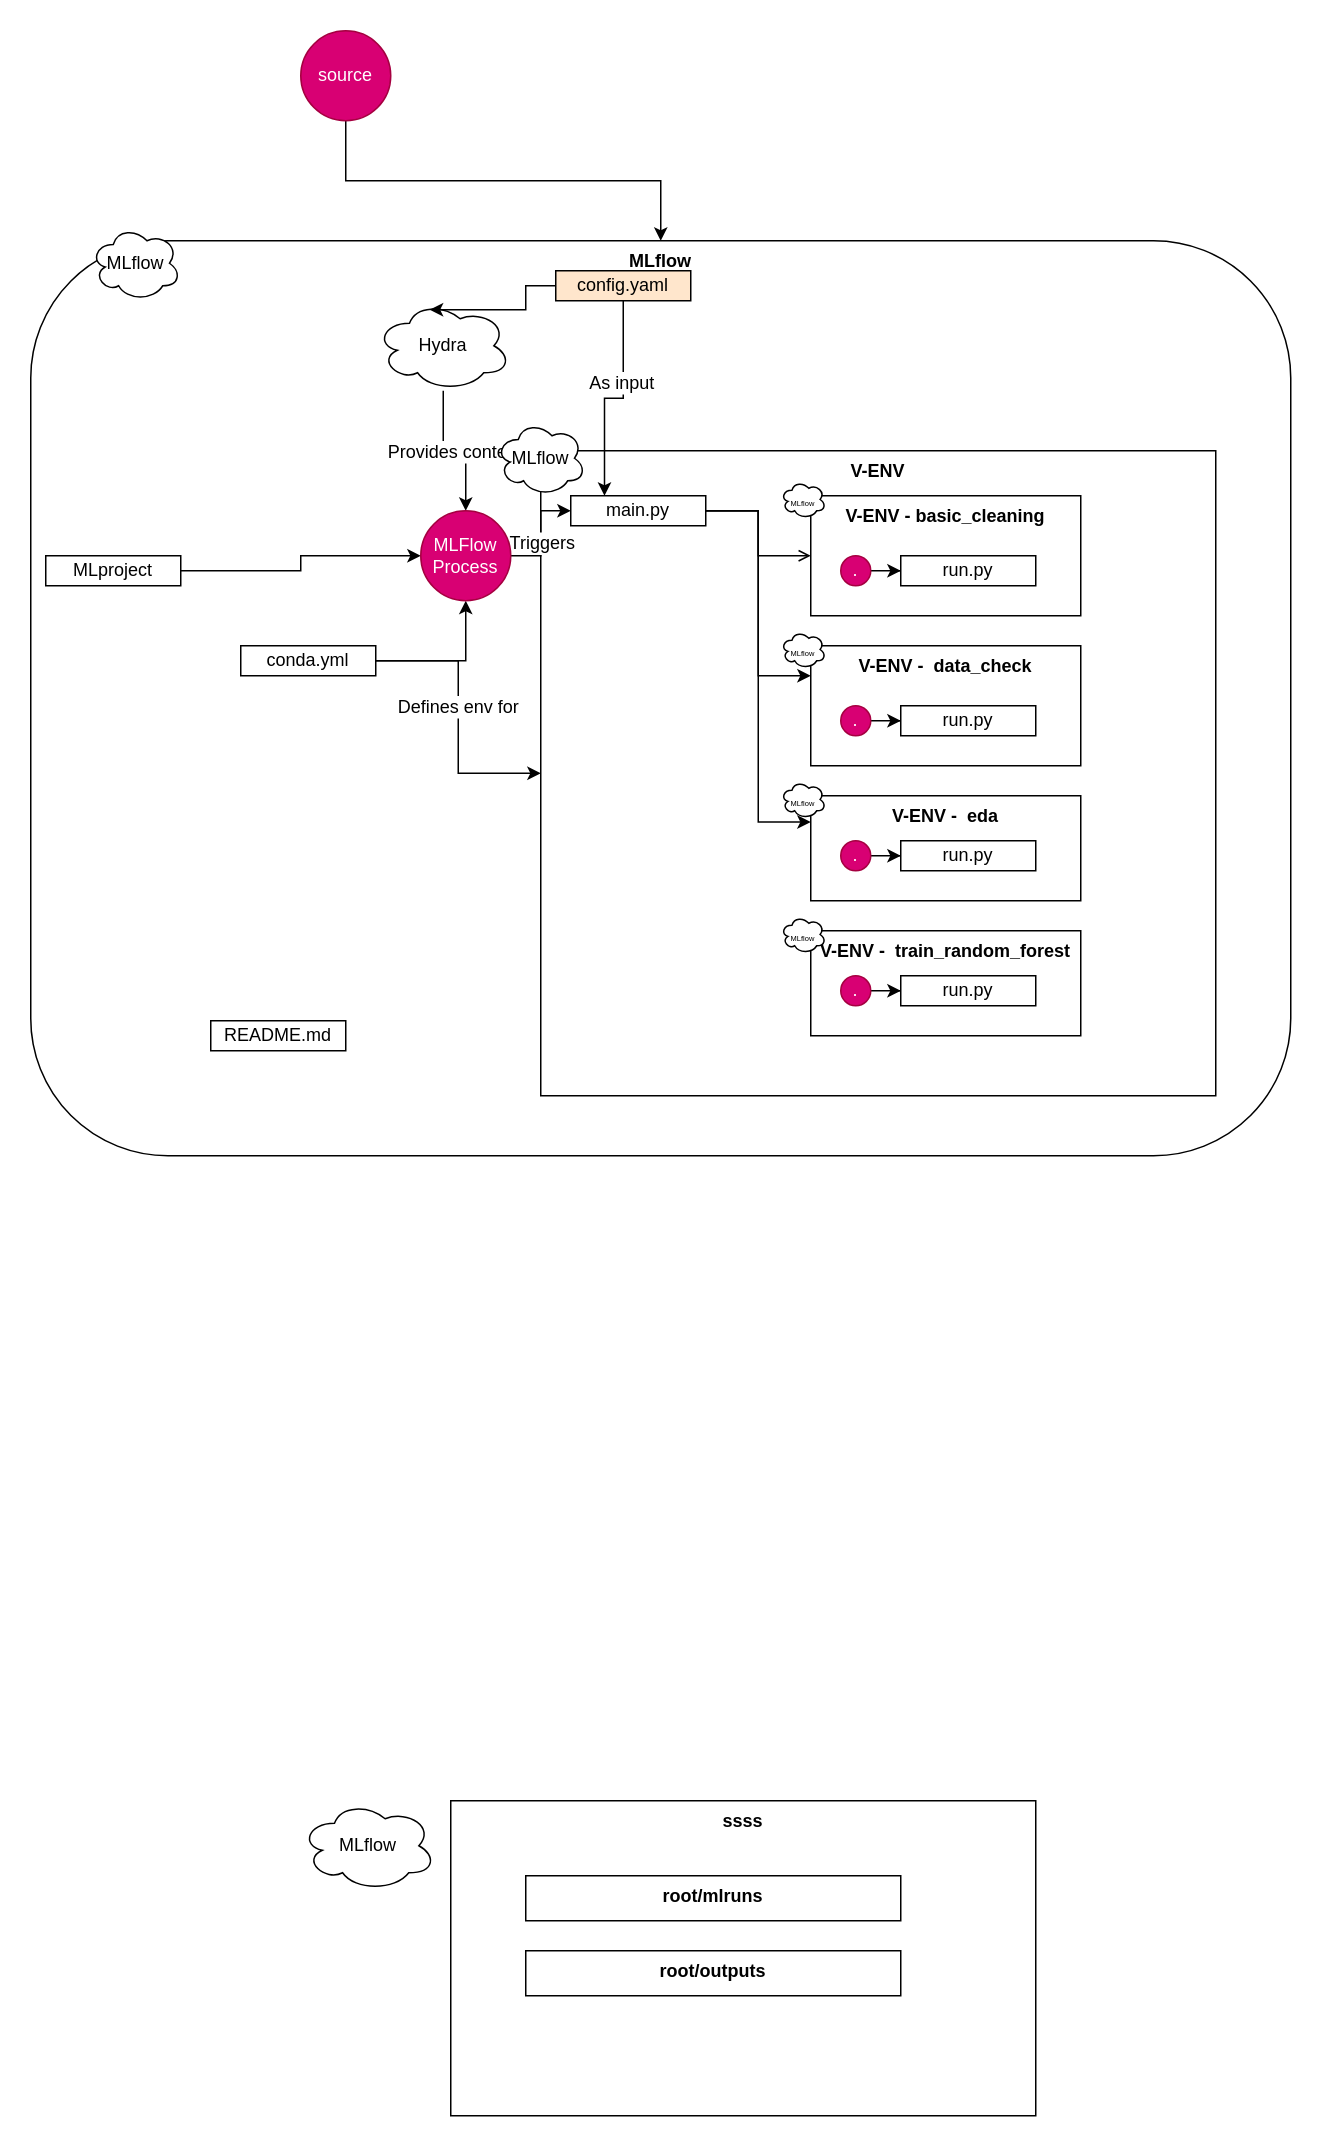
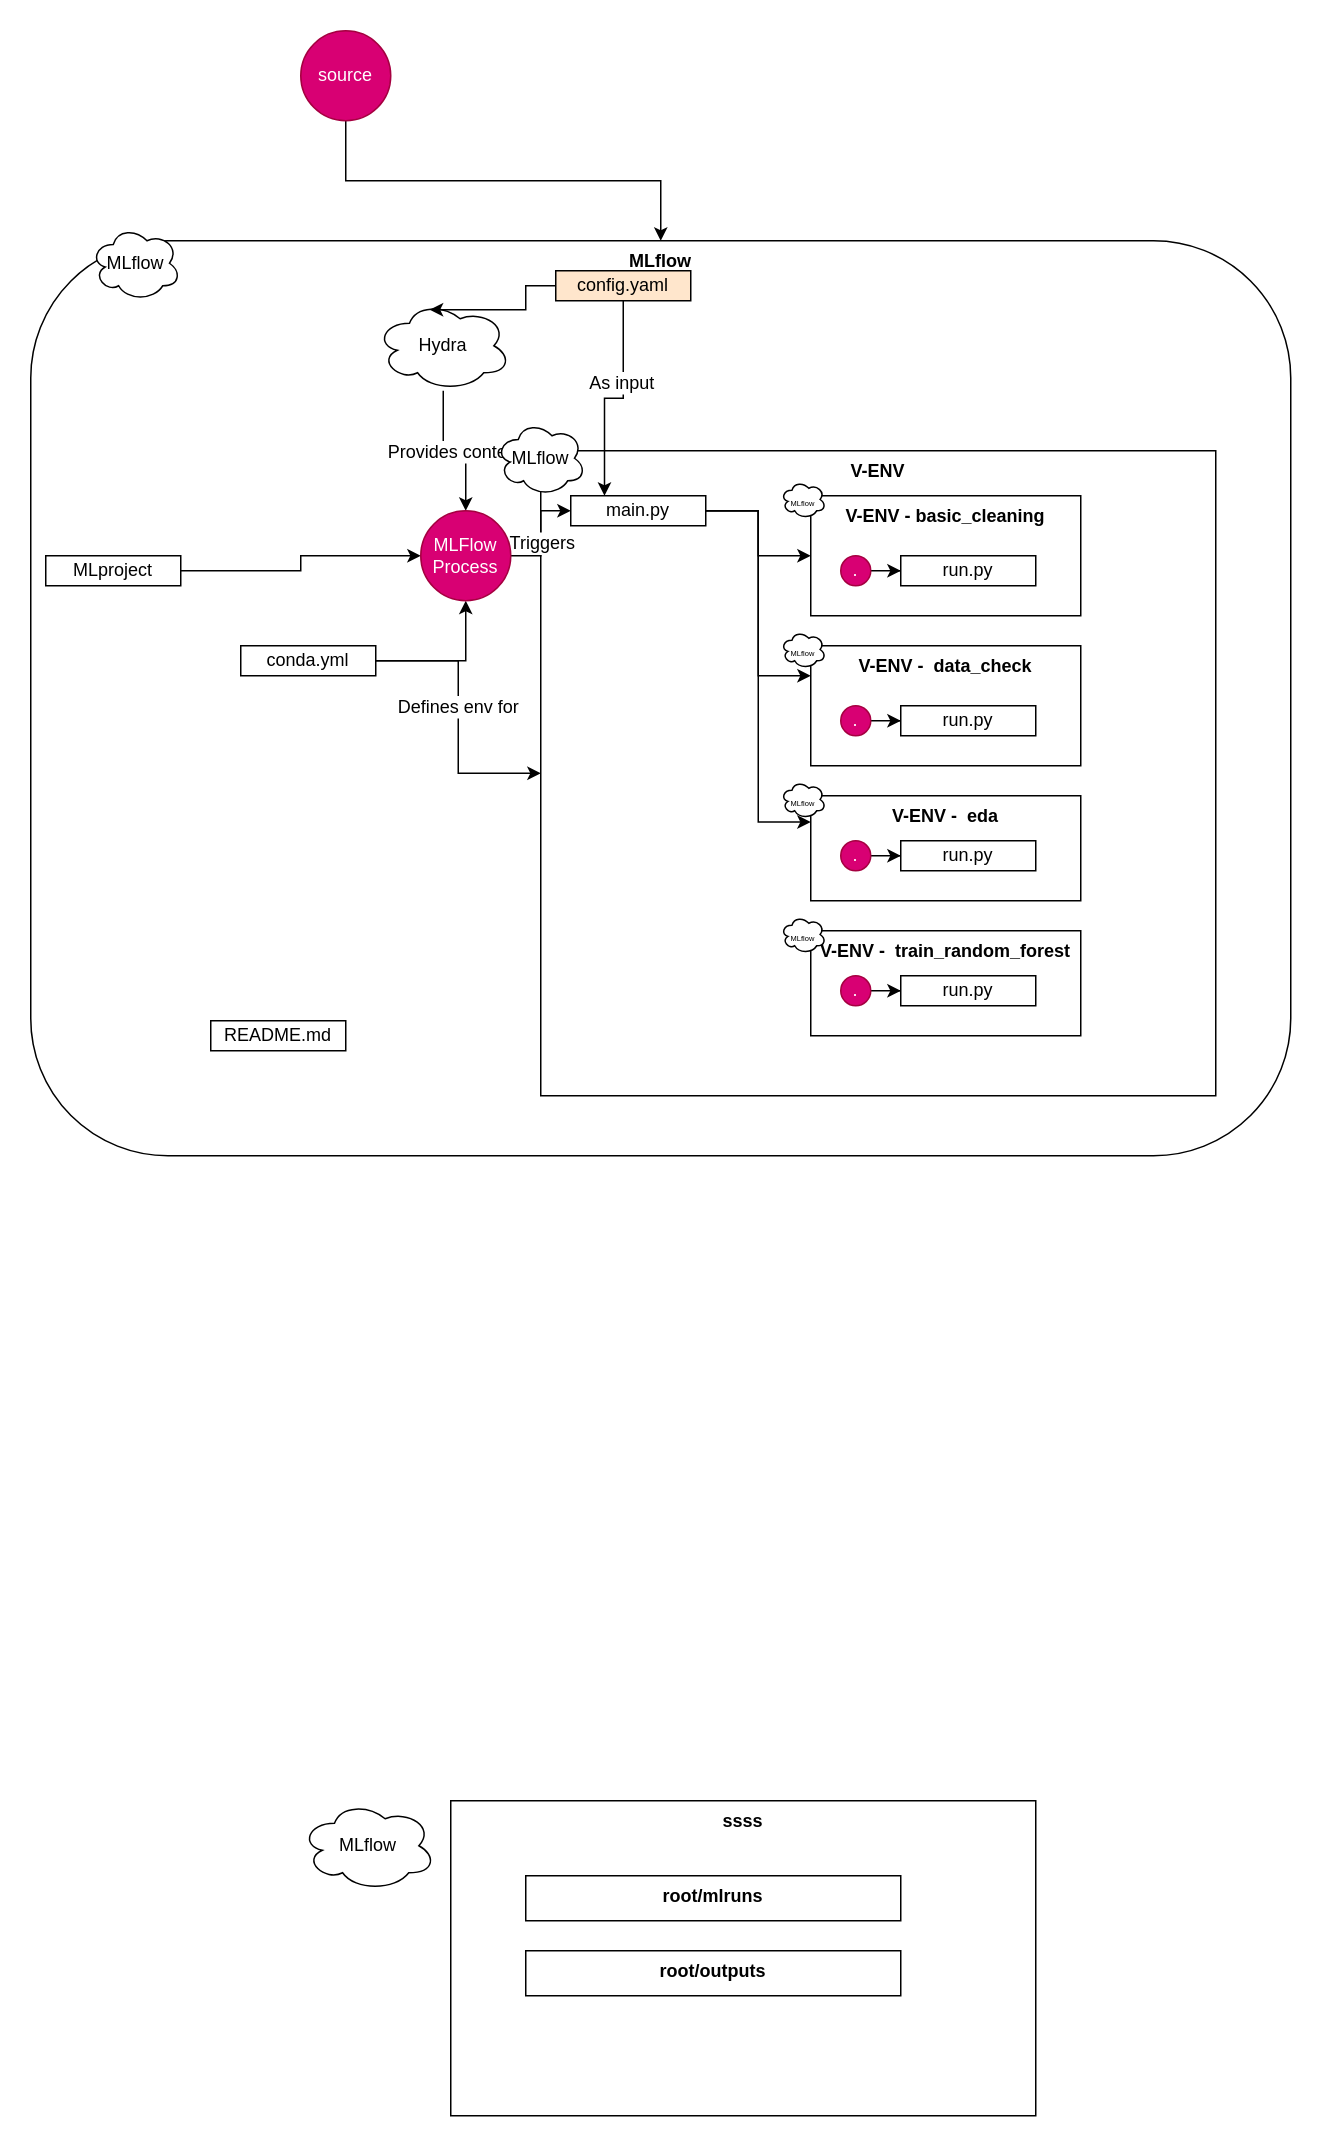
(801, 556) -> (799, 556)
